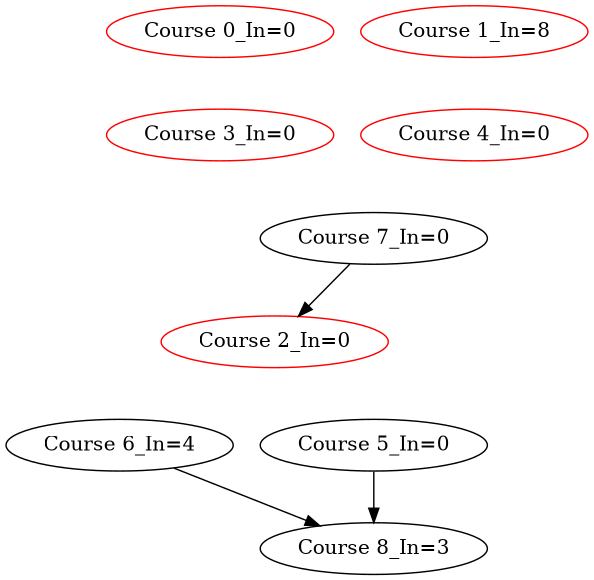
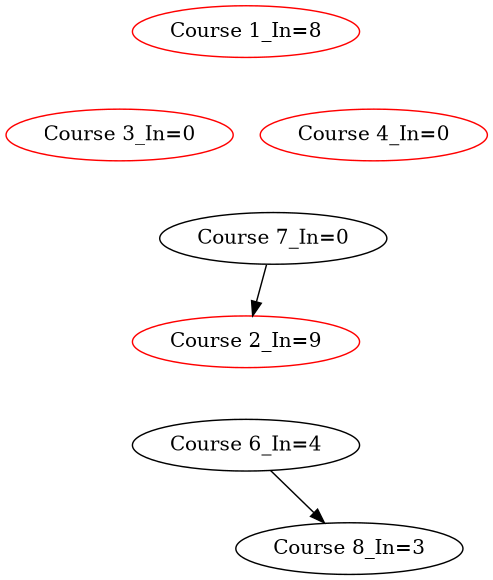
(220, 32) -> none
(275, 342) -> (246, 342)
(374, 445) -> none
